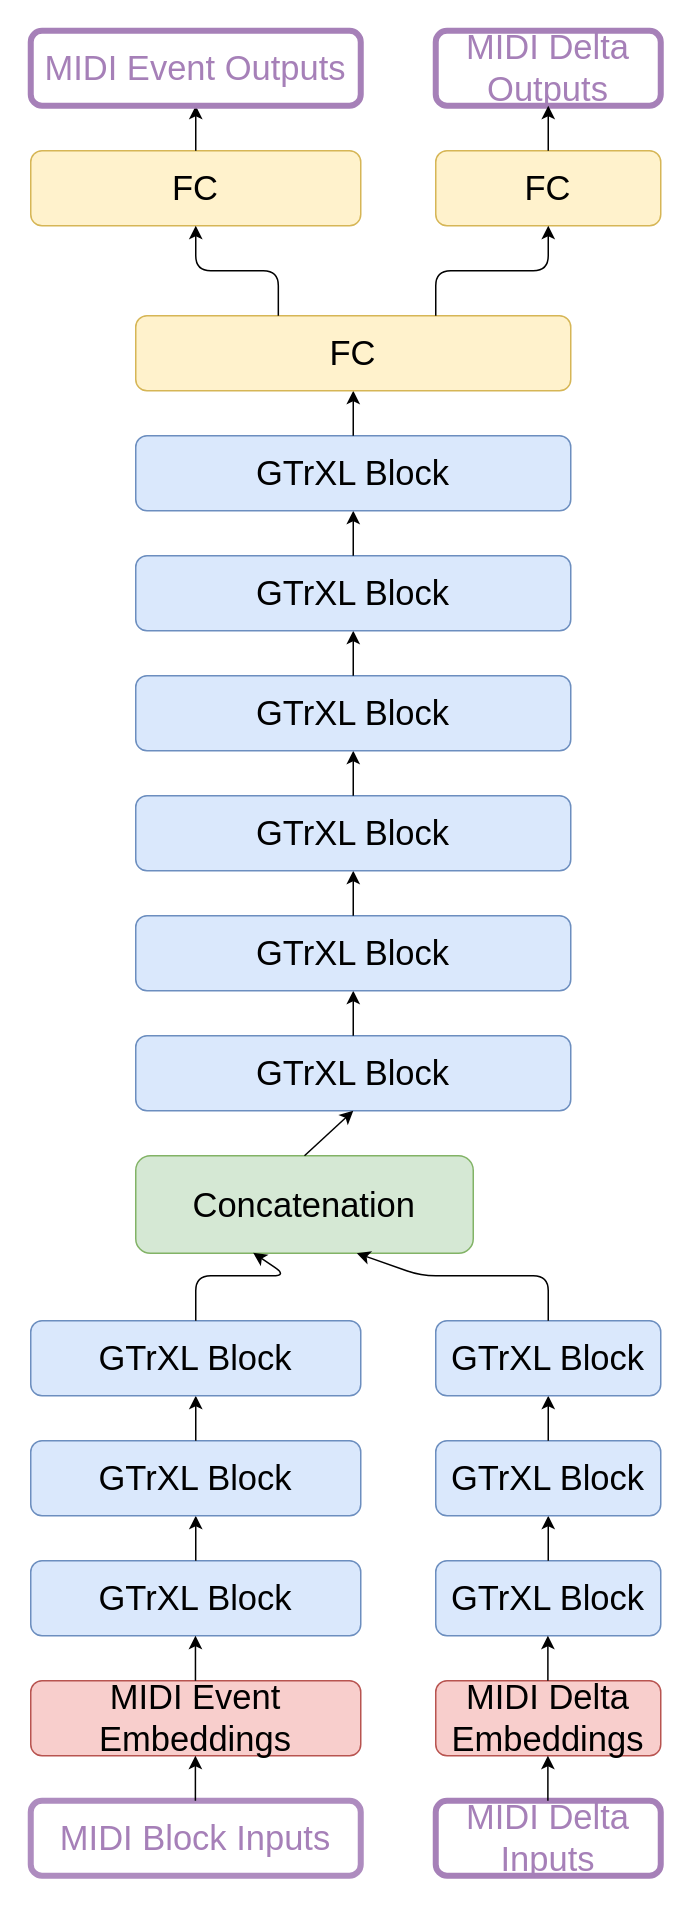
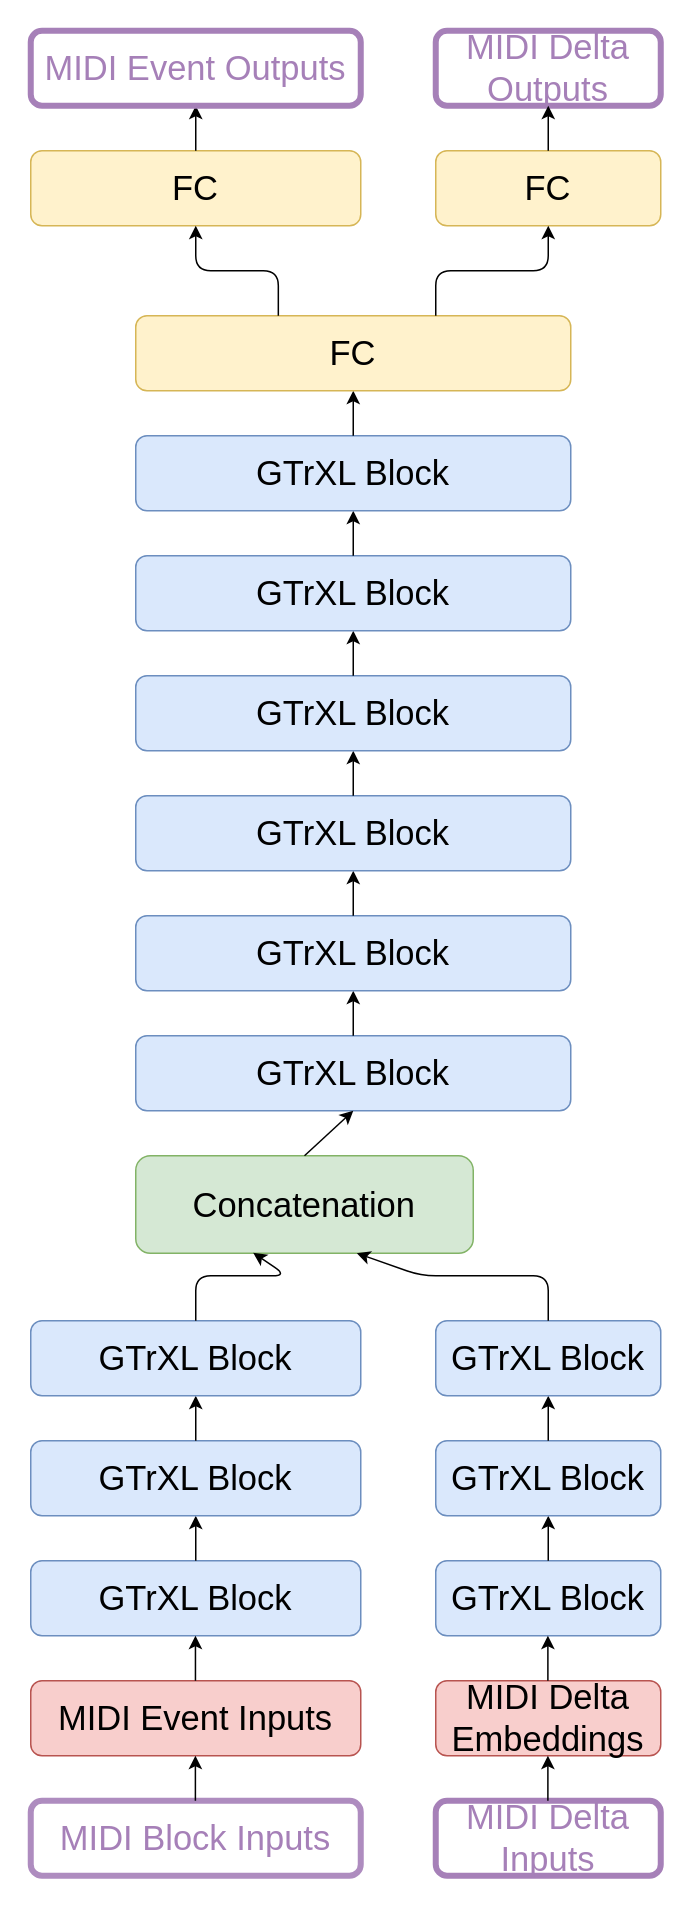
(196, 1718) -> (196, 1718)
